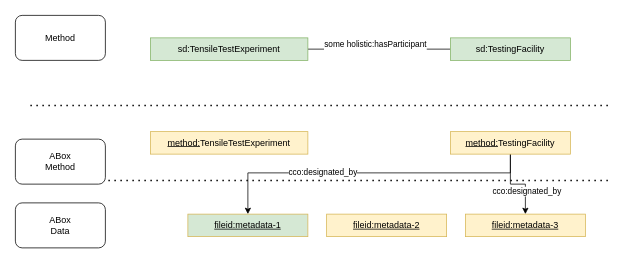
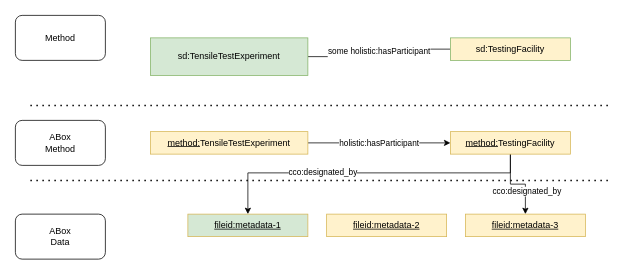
(229, 49) -> (229, 57)
(510, 49) -> (510, 49)
none -> (379, 143)
(60, 162) -> (60, 143)
(60, 225) -> (60, 237)
